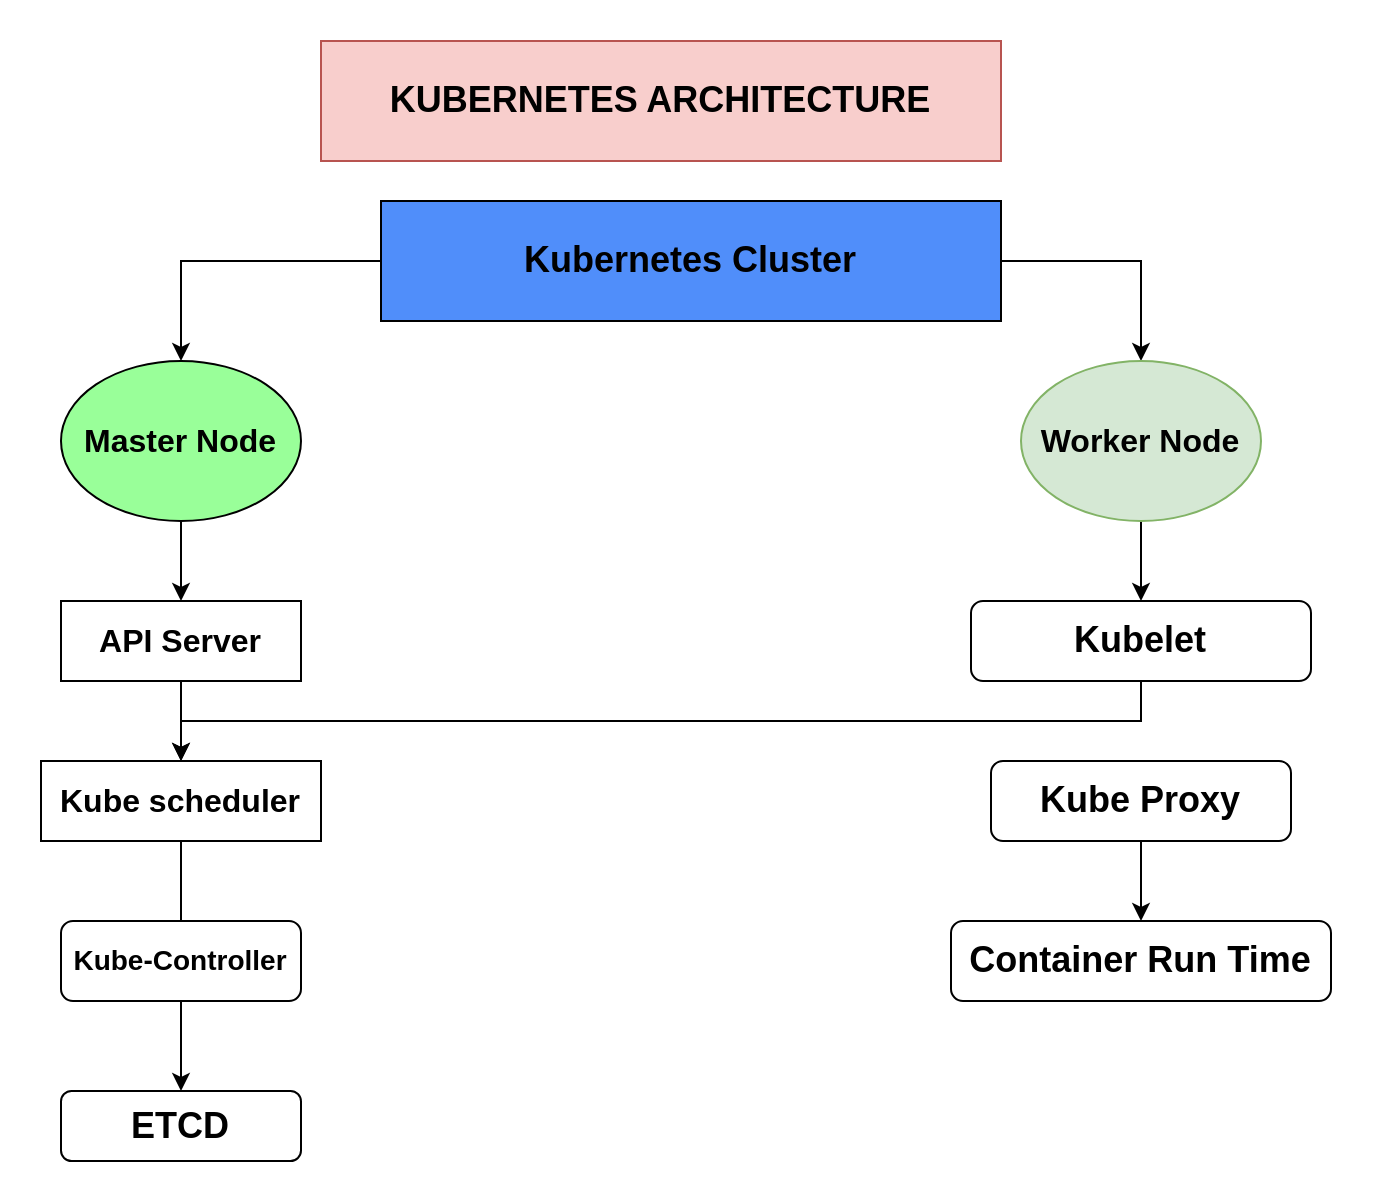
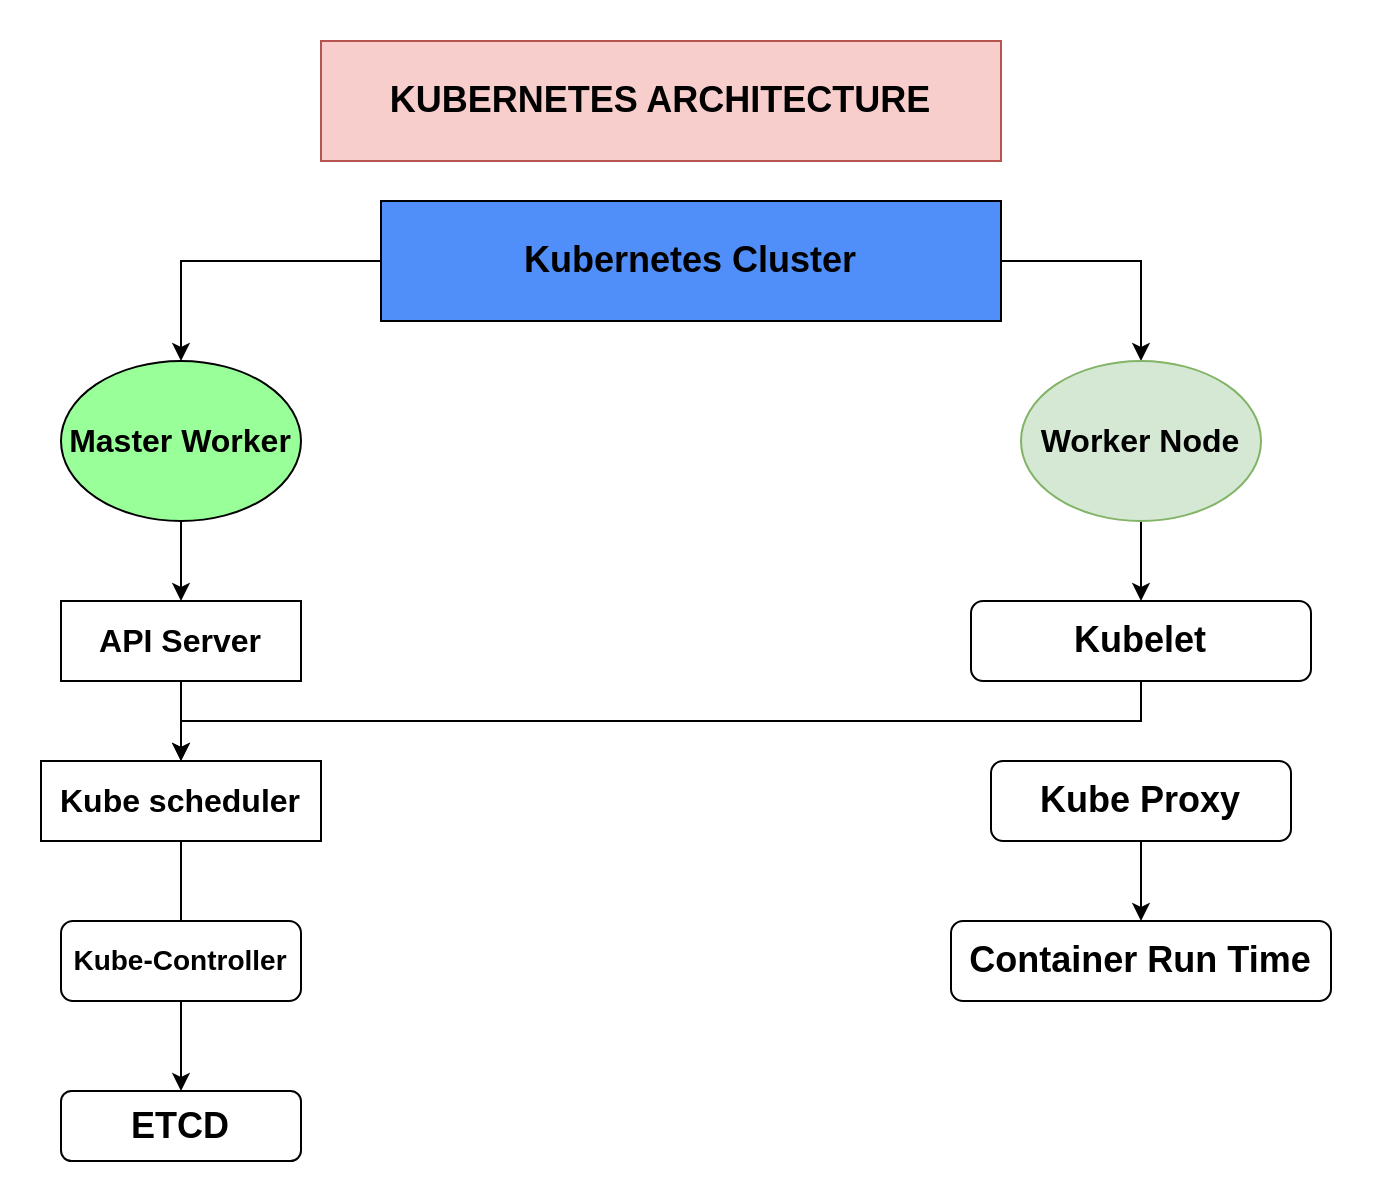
(181, 441) -> (181, 441)
